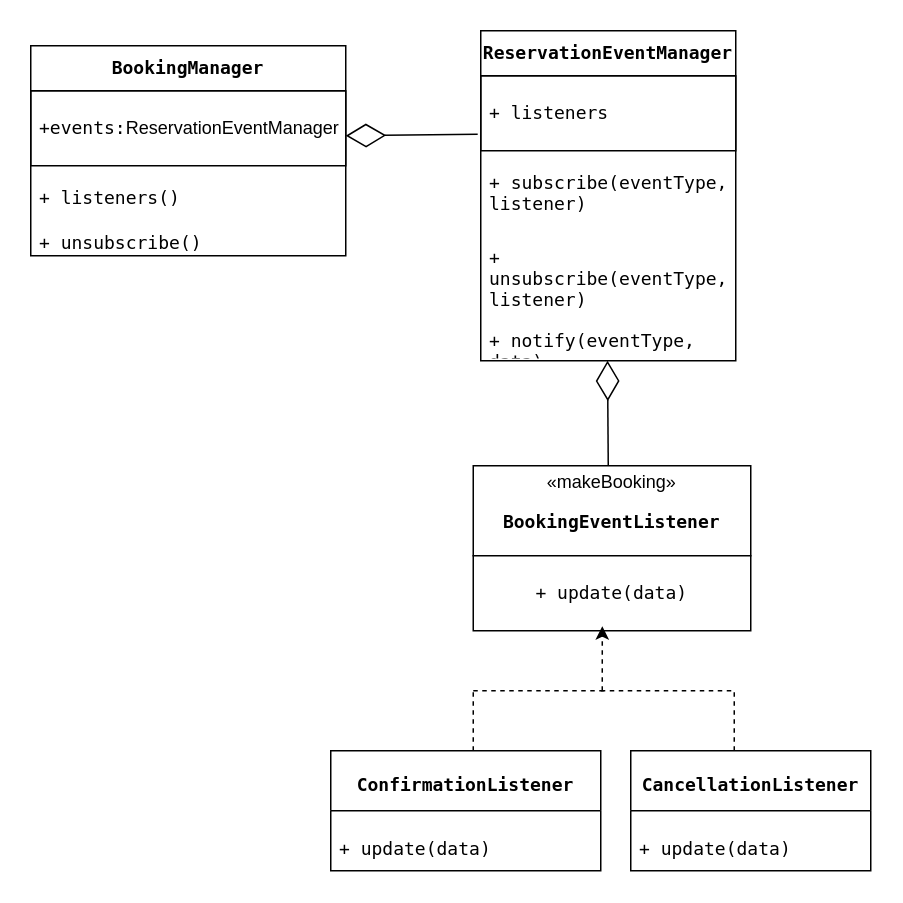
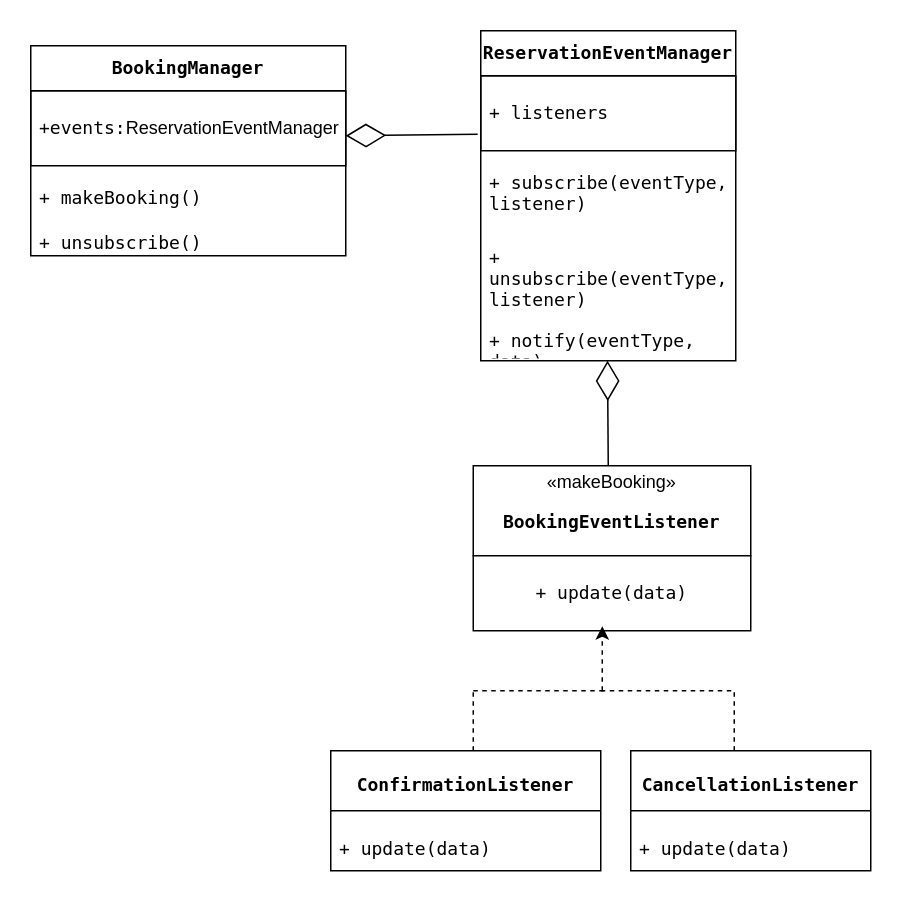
(98, 188) -> (111, 188)
